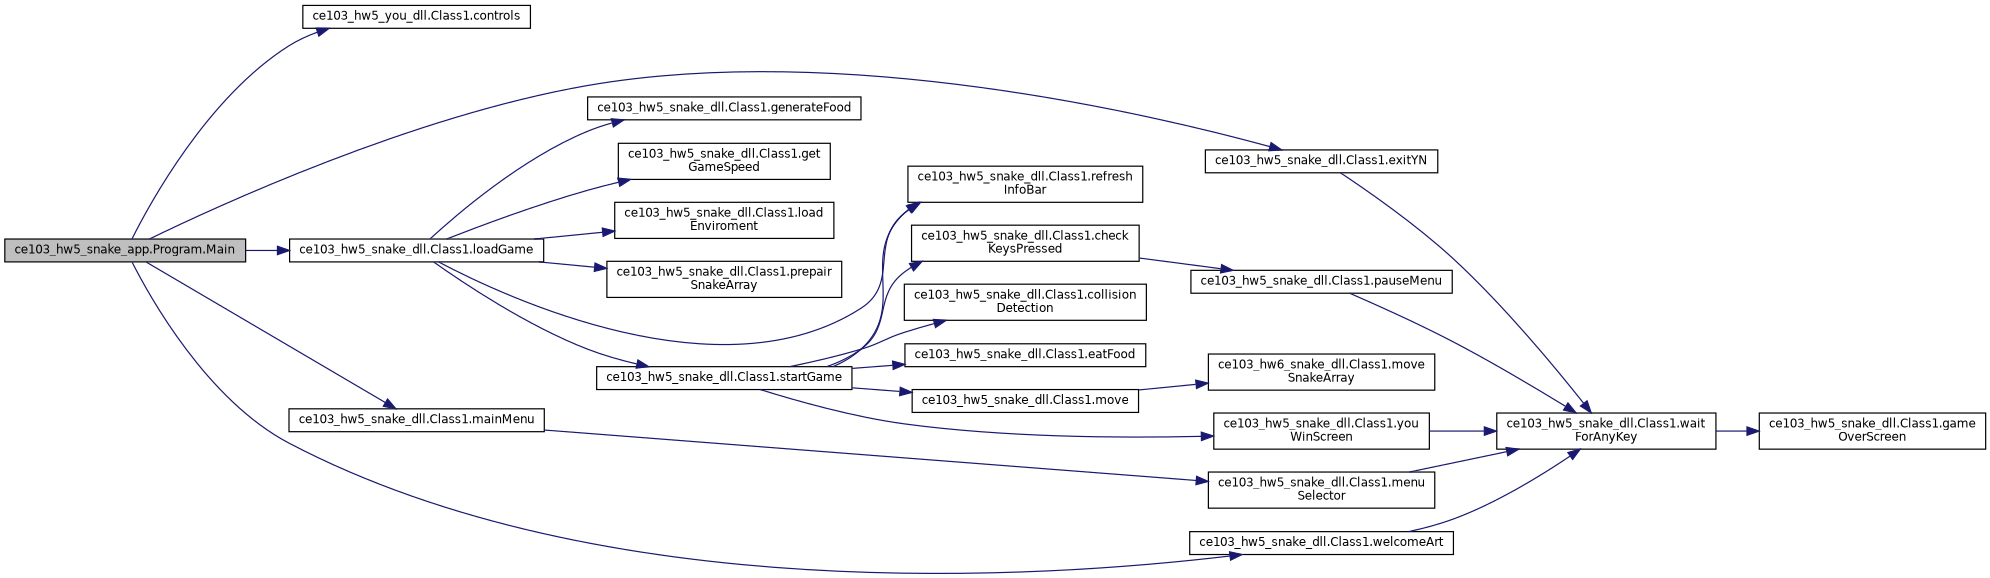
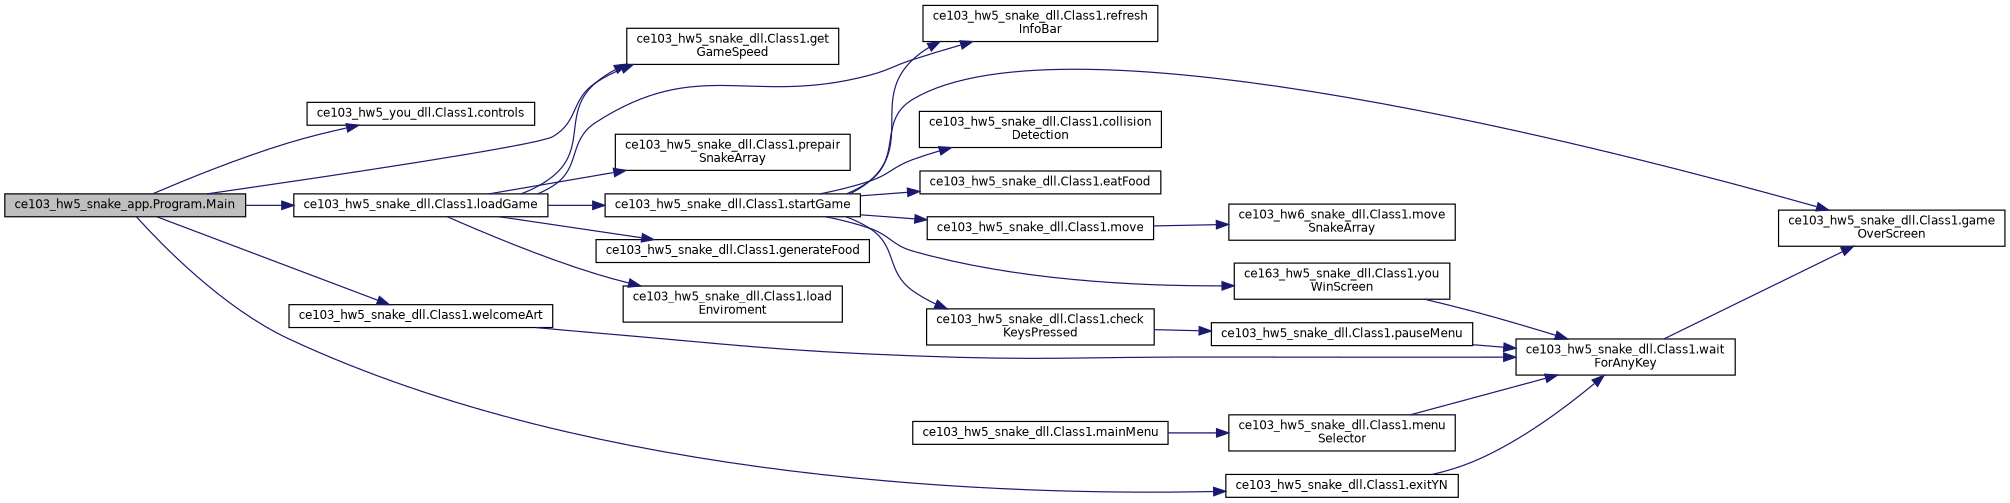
none -> (1308, 92)
(266, 332) -> (430, 160)
(1322, 431) -> (1342, 281)
